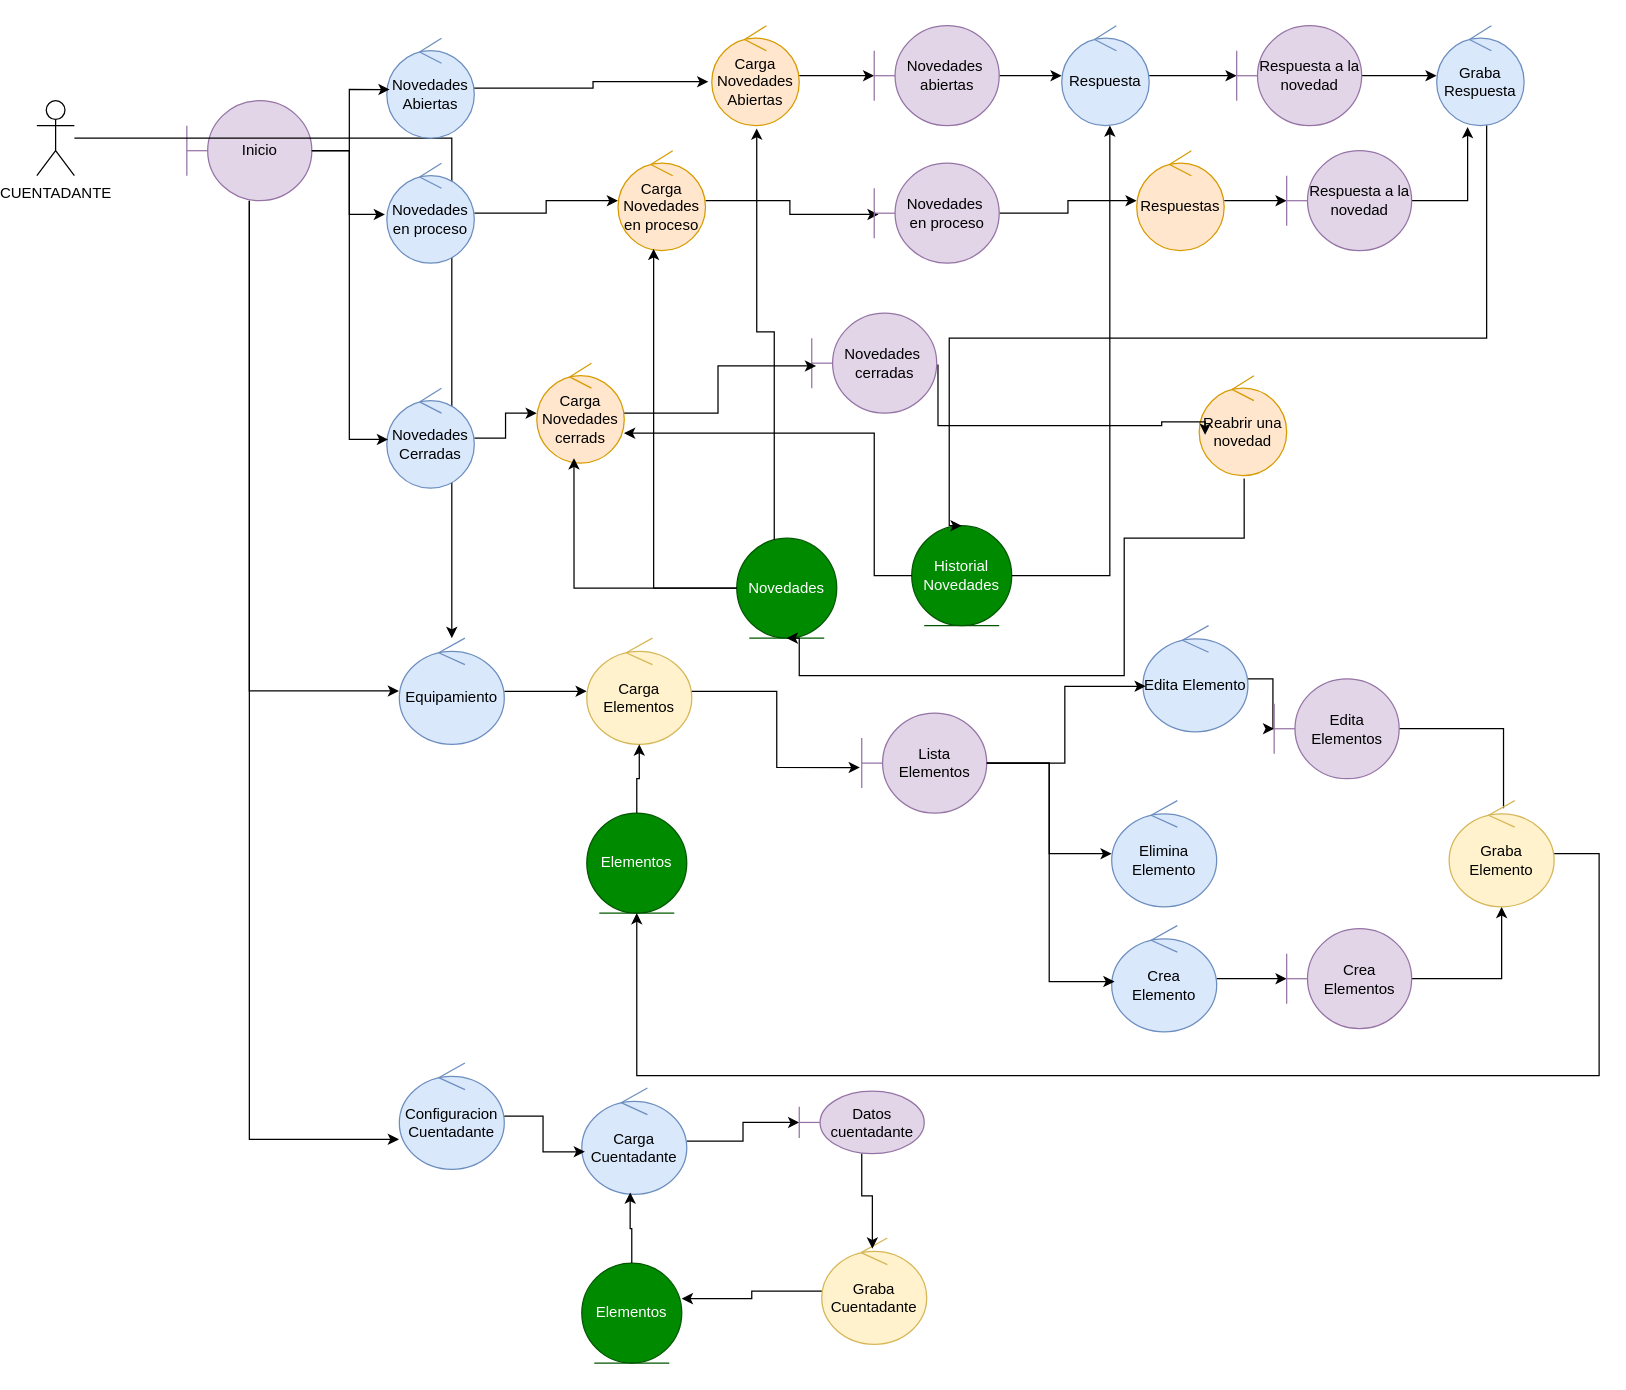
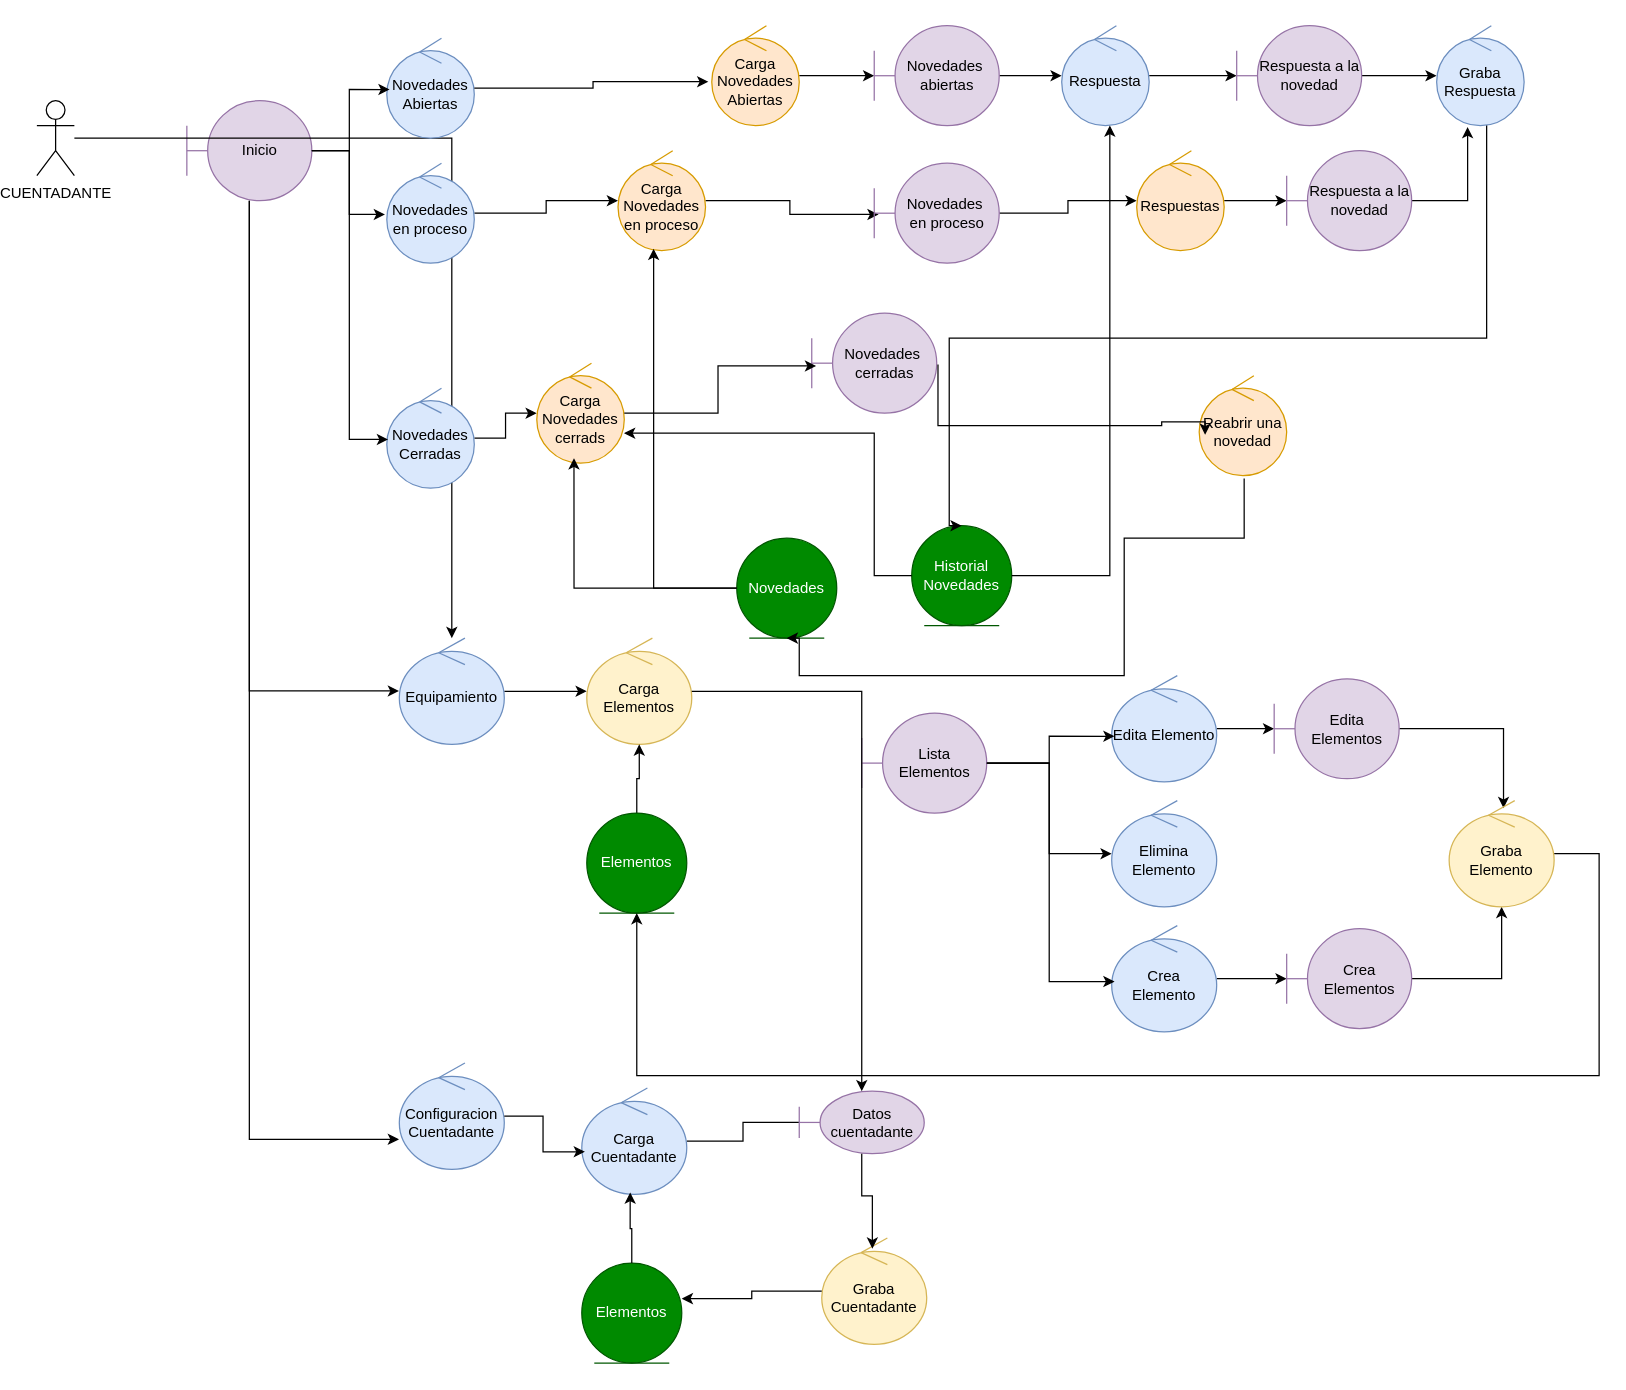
(772, 332) -> none
(1196, 679) -> (1164, 729)
(777, 765) -> (862, 936)
(1504, 800) -> (1504, 798)
(789, 1123) -> (792, 1123)
